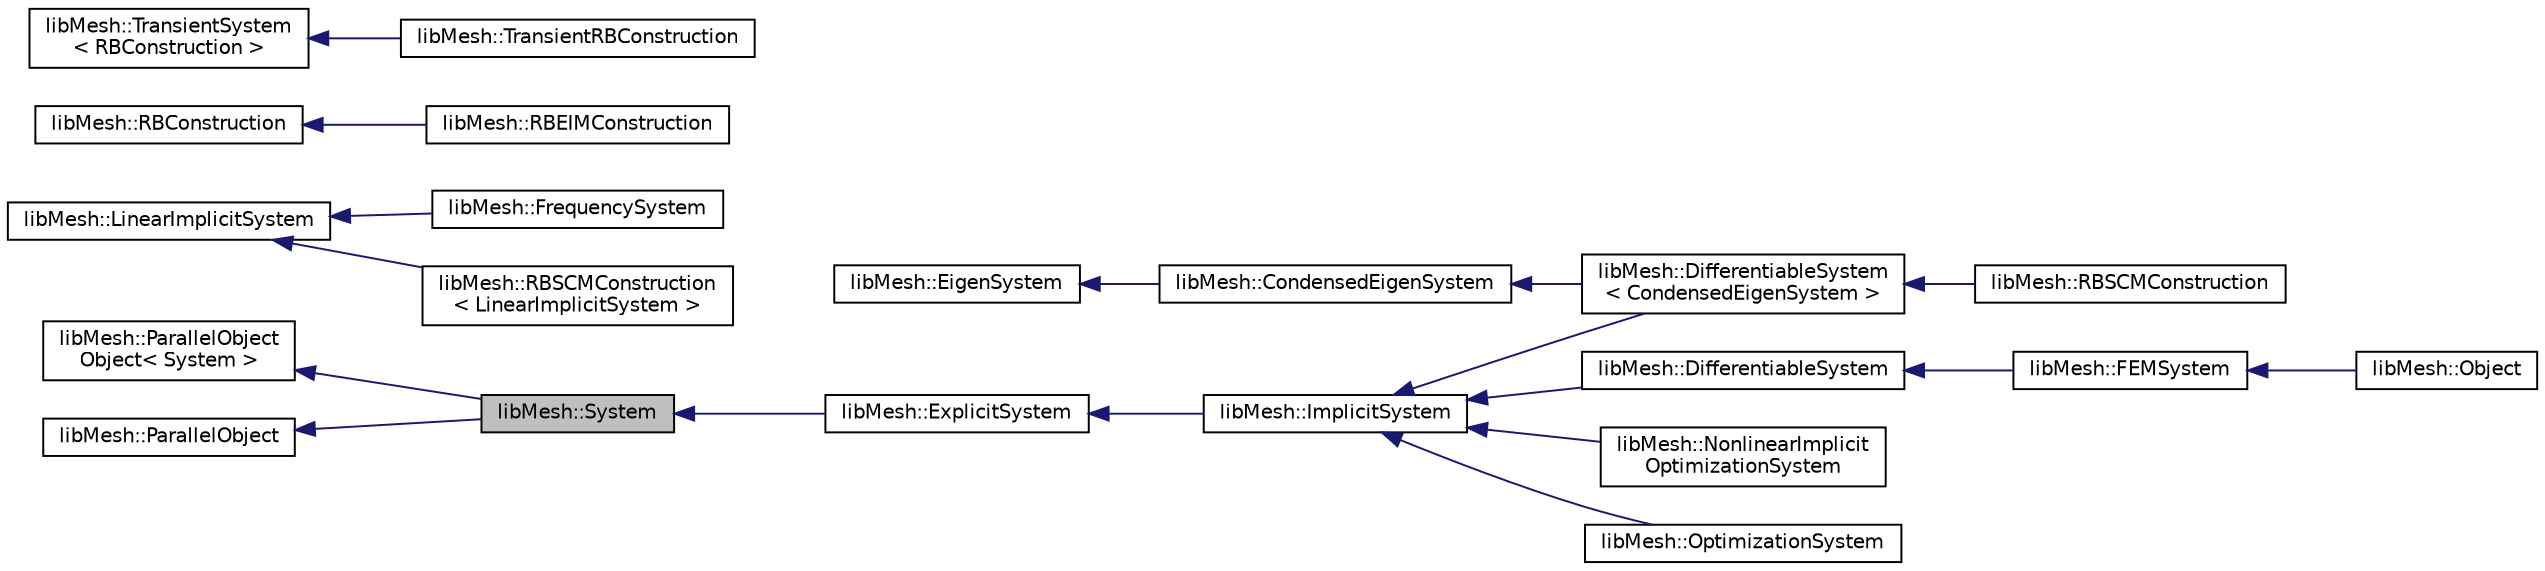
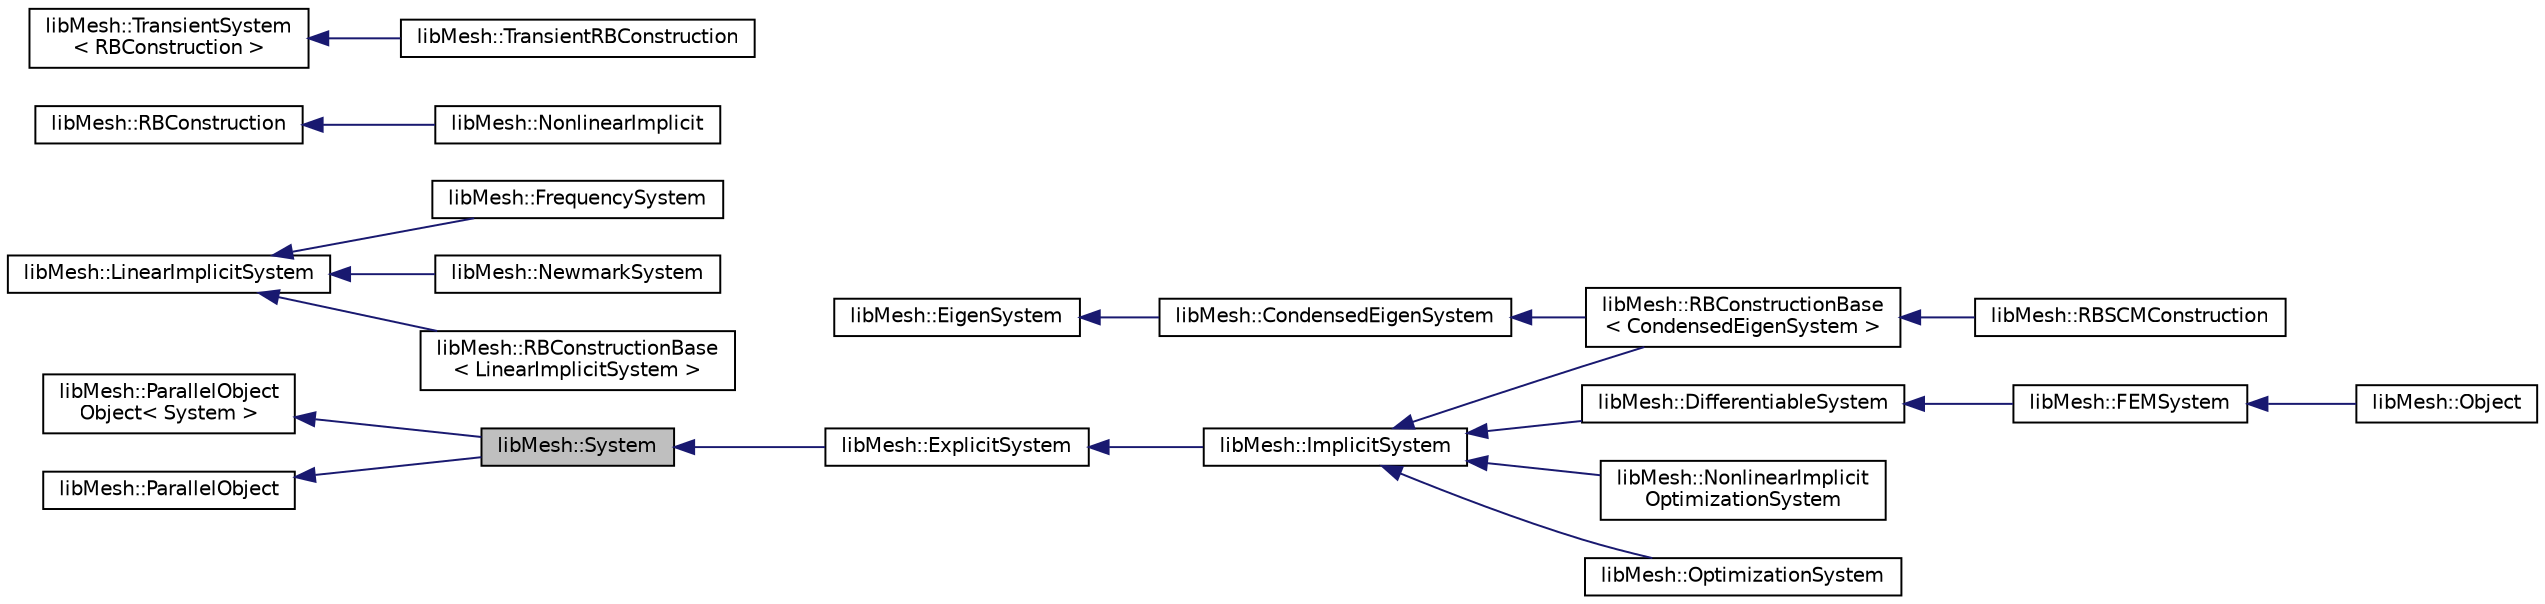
(578, 125) -> (578, 125)
none -> (578, 274)
(1743, 284) -> (1743, 317)
(578, 296) -> (578, 361)
